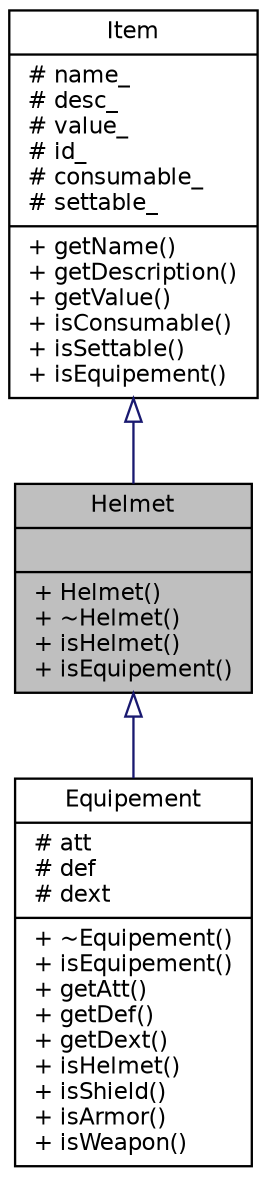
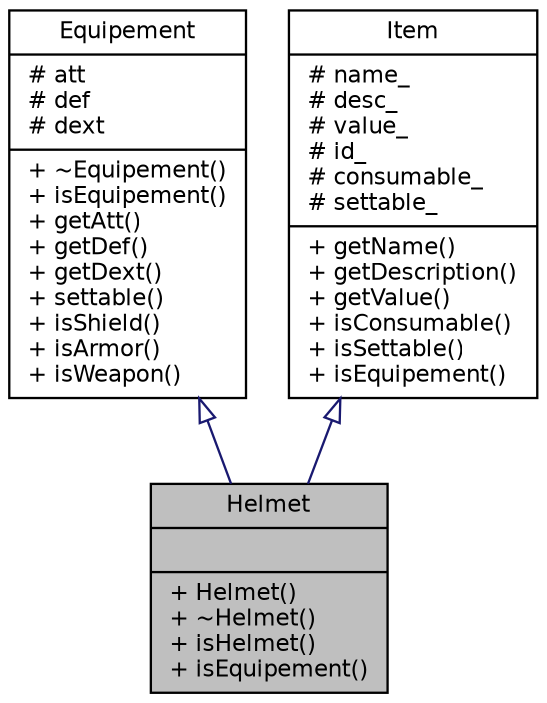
(133, 747) -> (219, 452)
(108, 1066) -> (96, 298)
